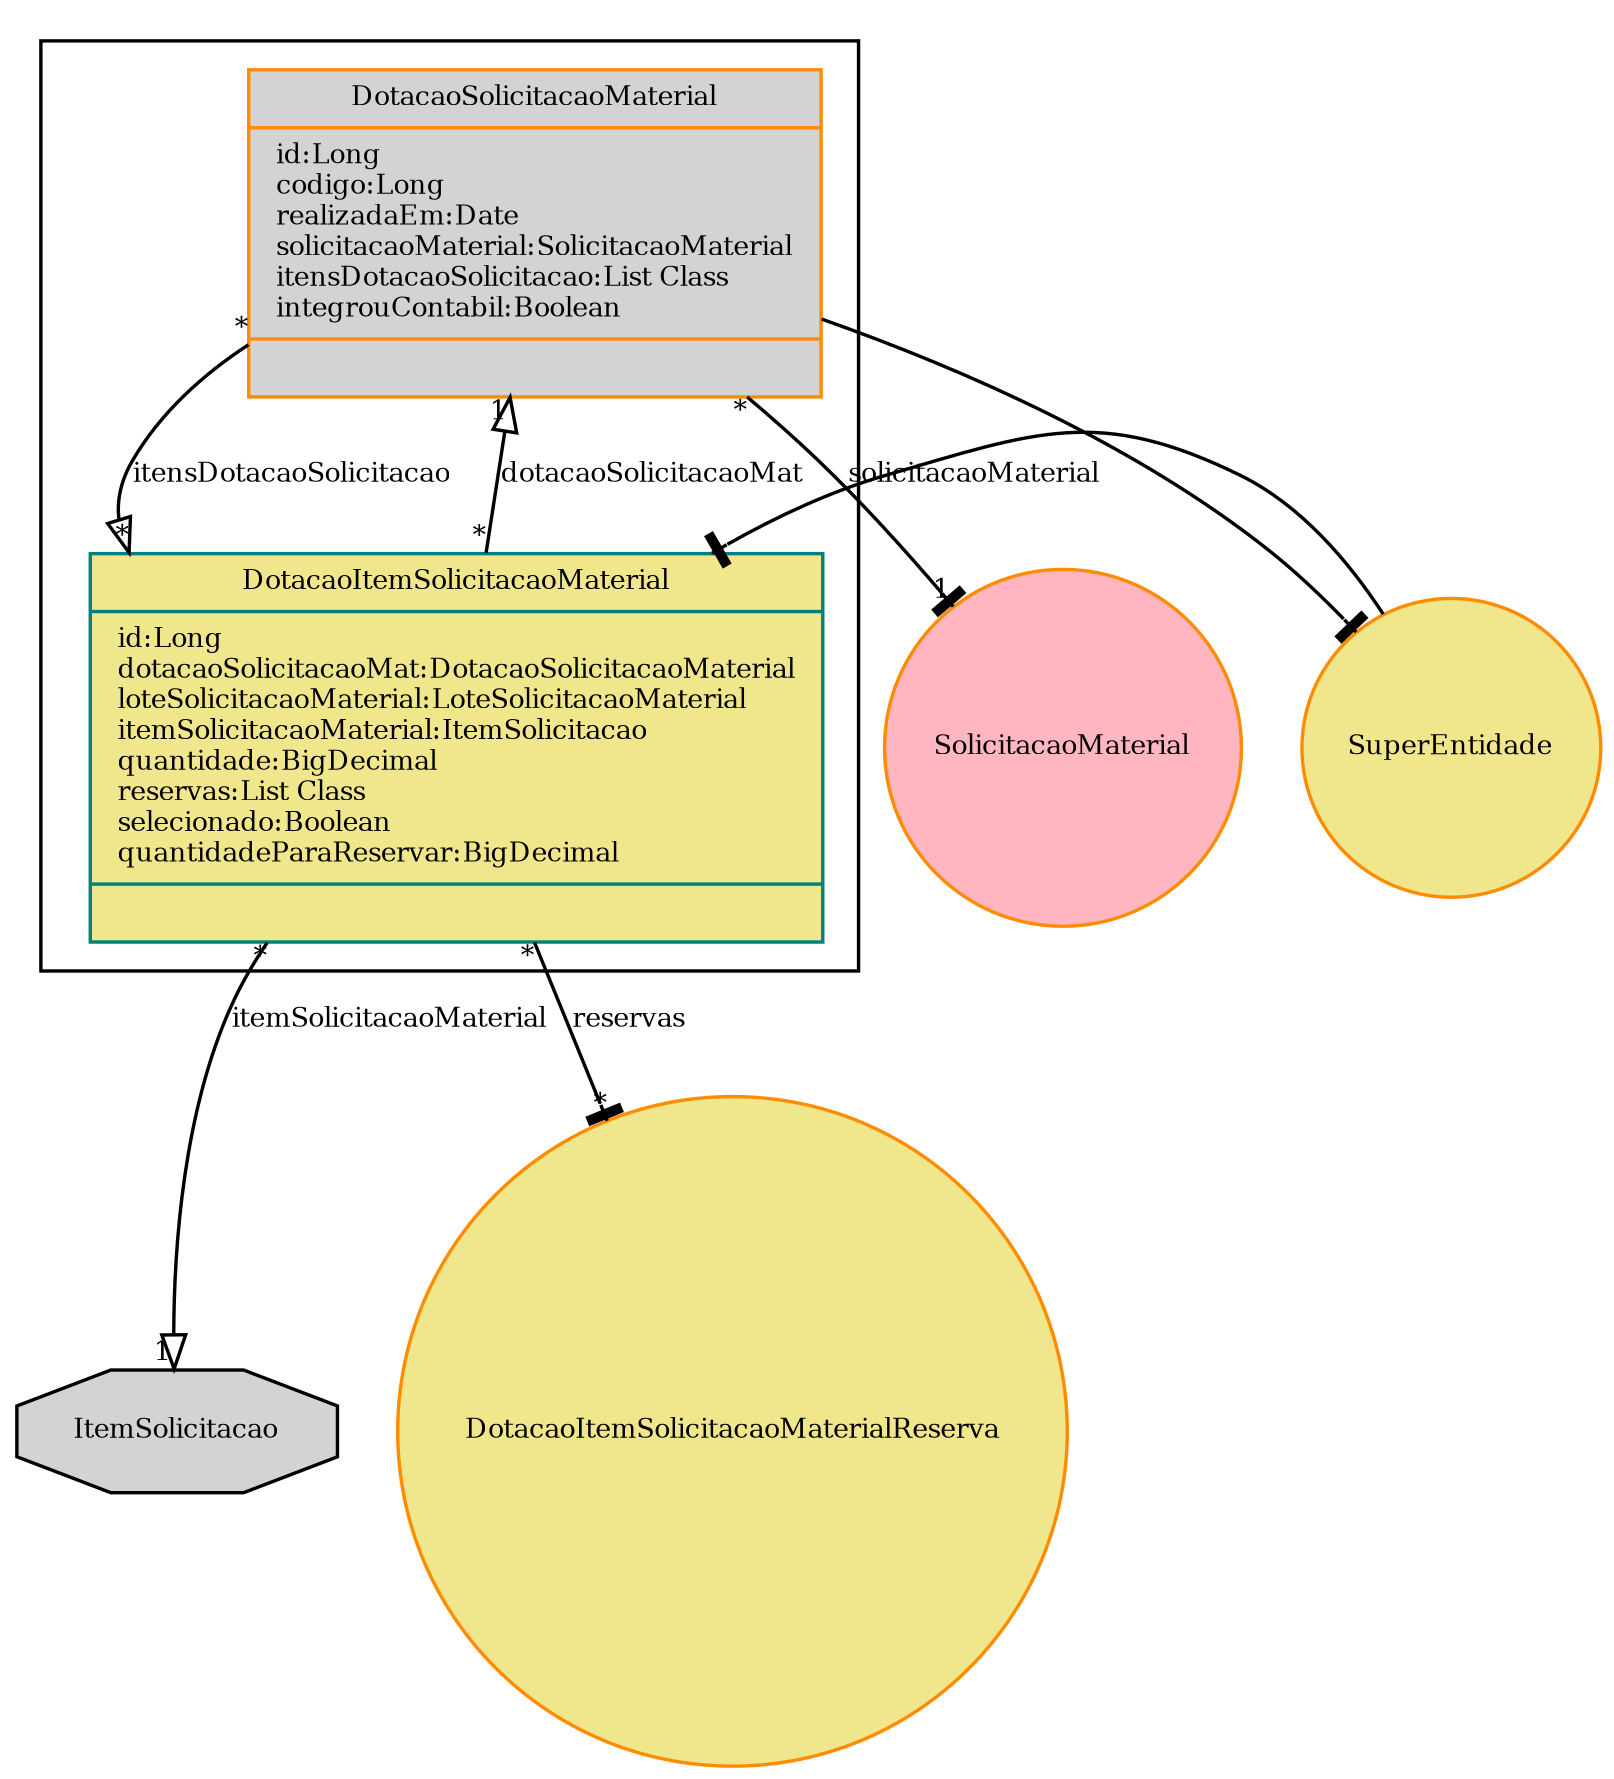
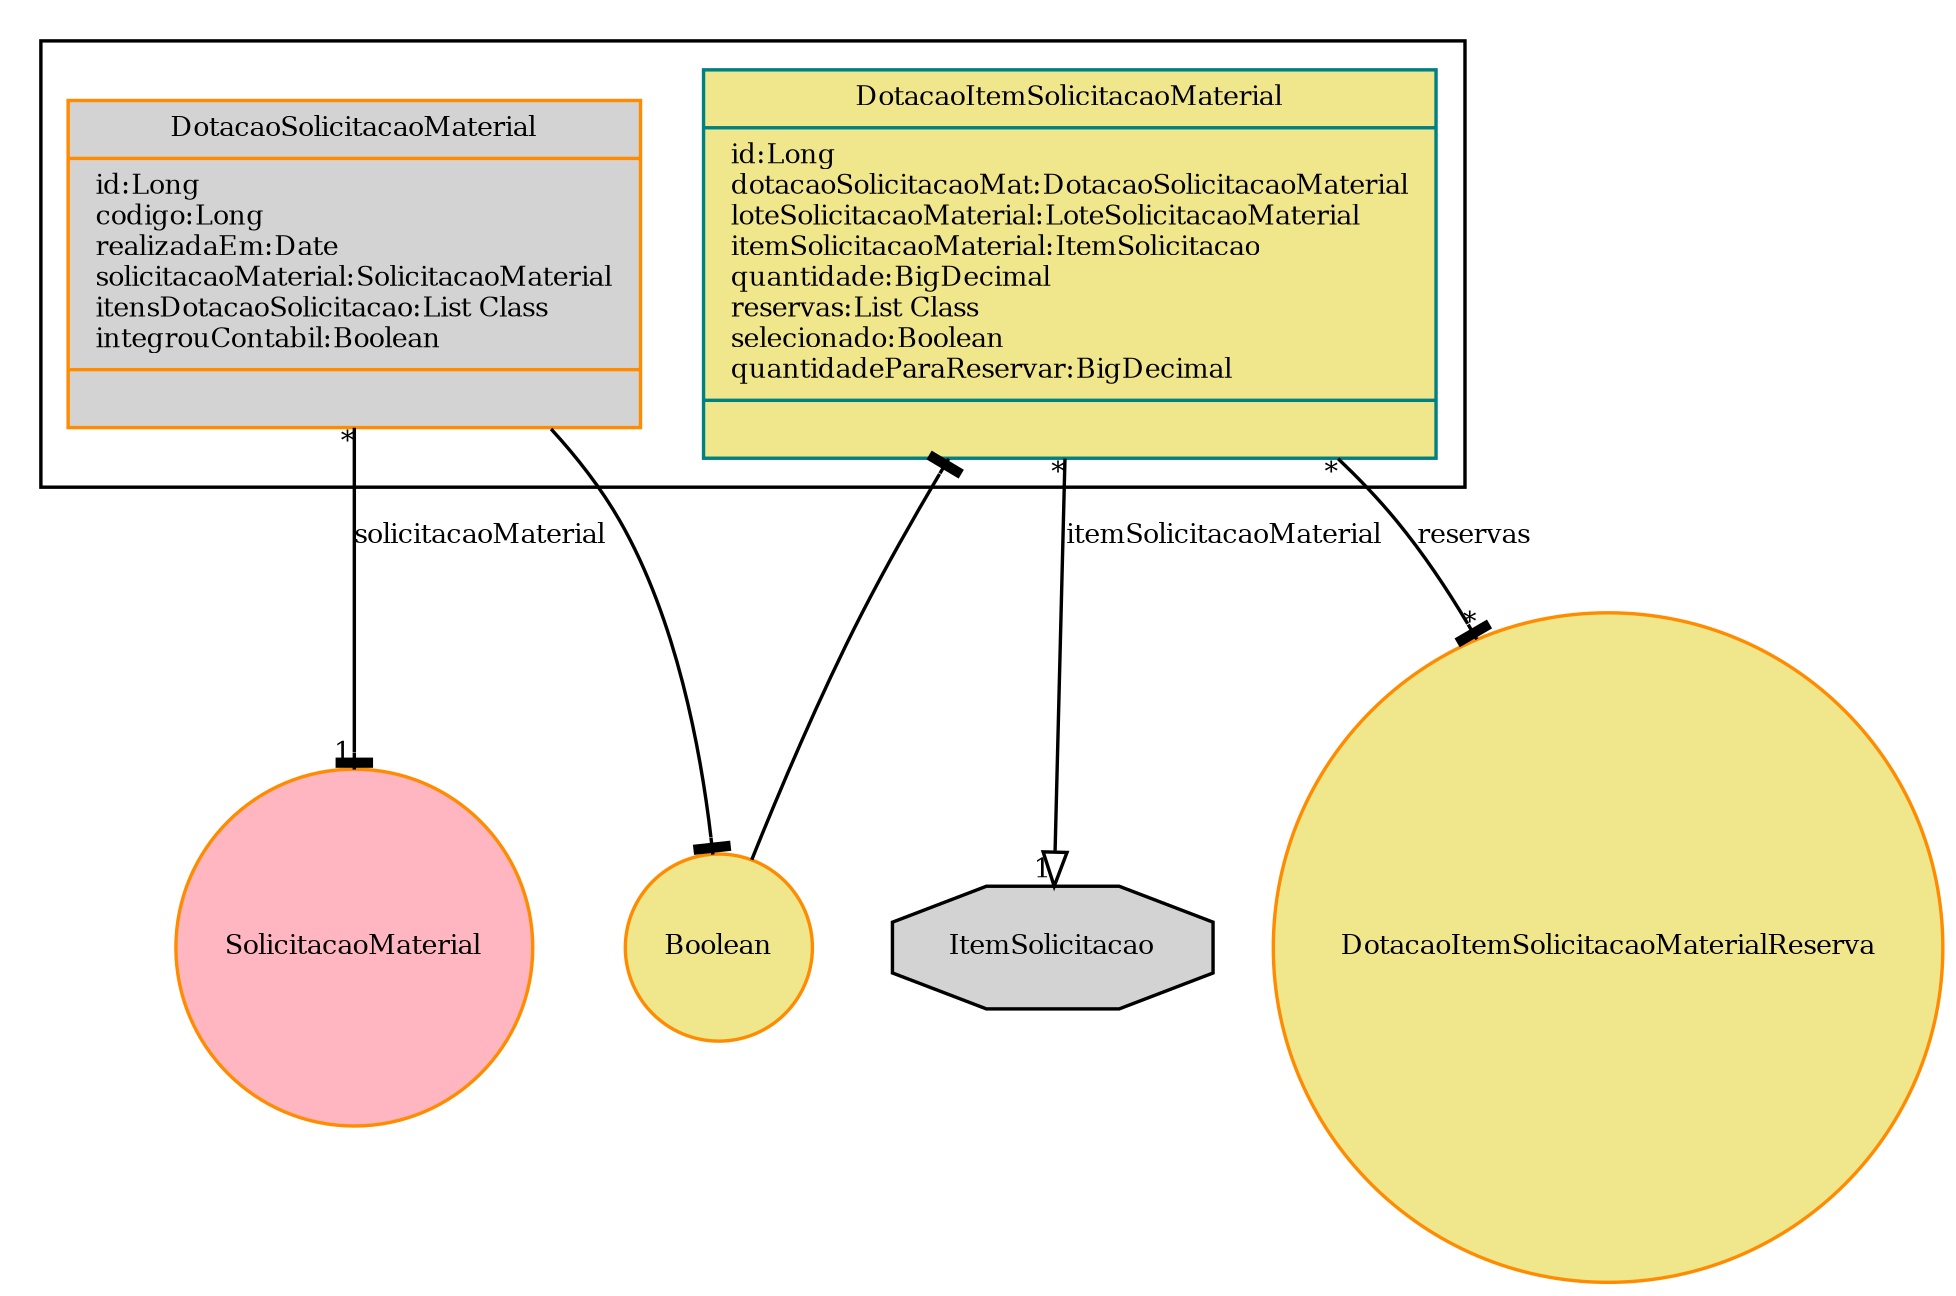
(163, 418) -> none
(495, 492) -> none
(1451, 748) -> (719, 948)
